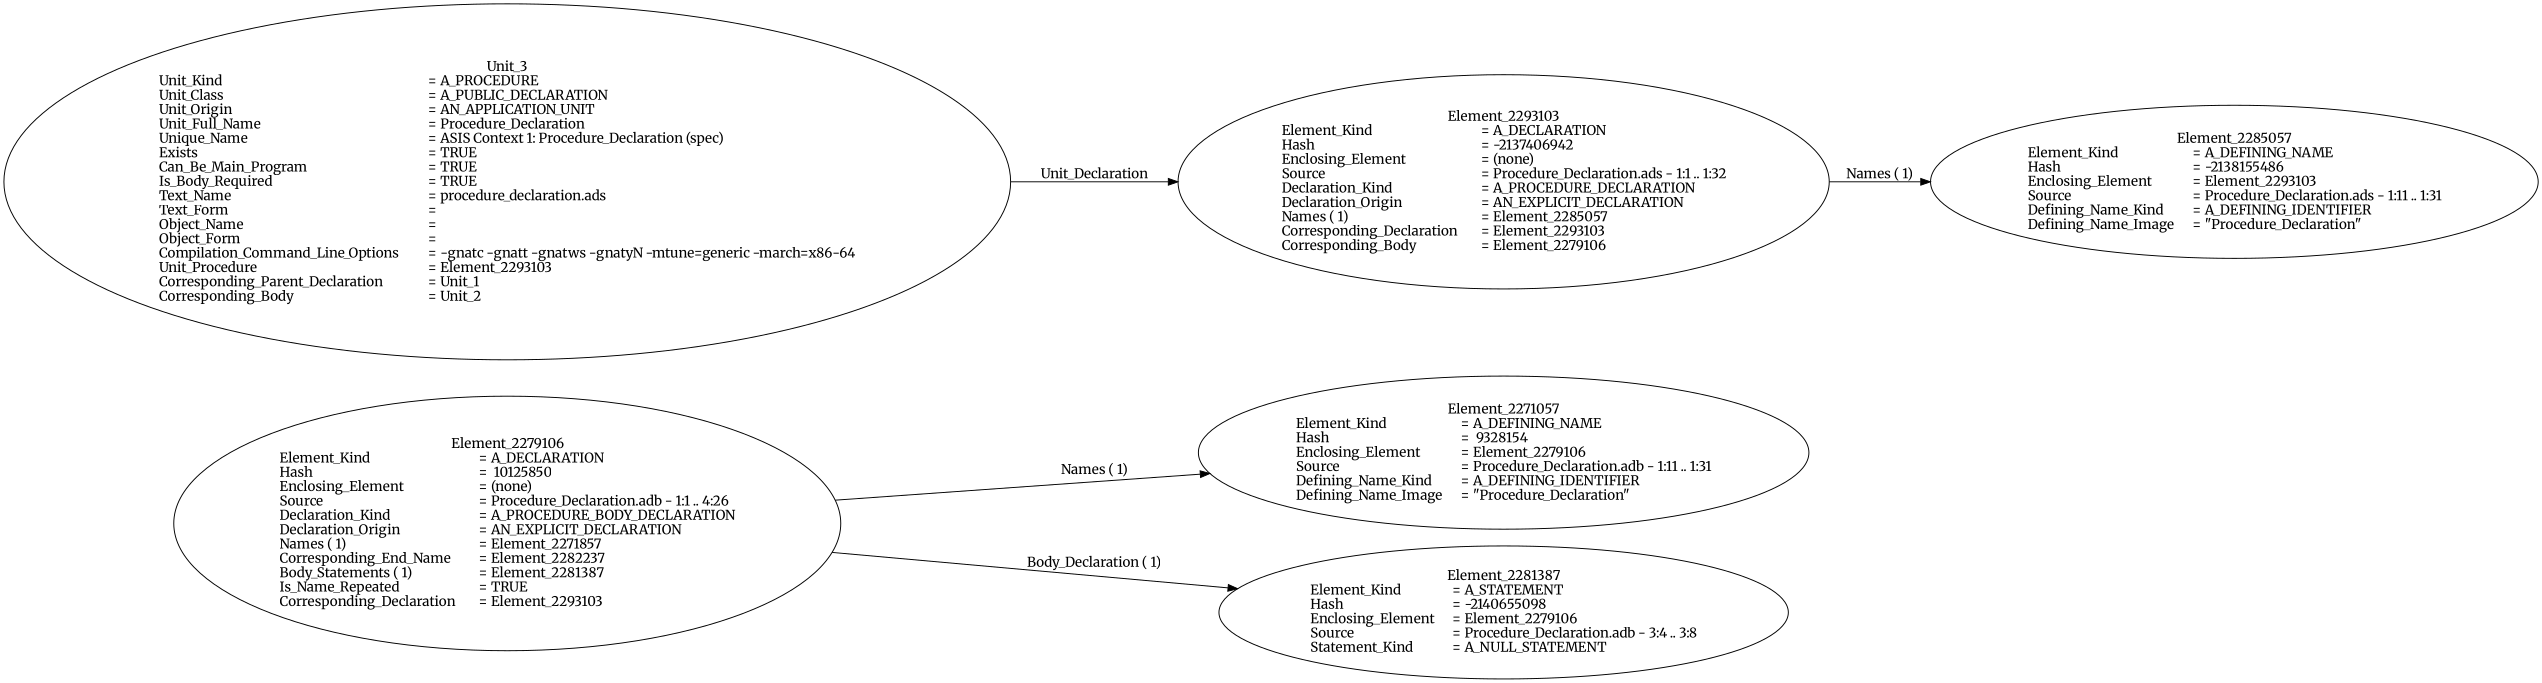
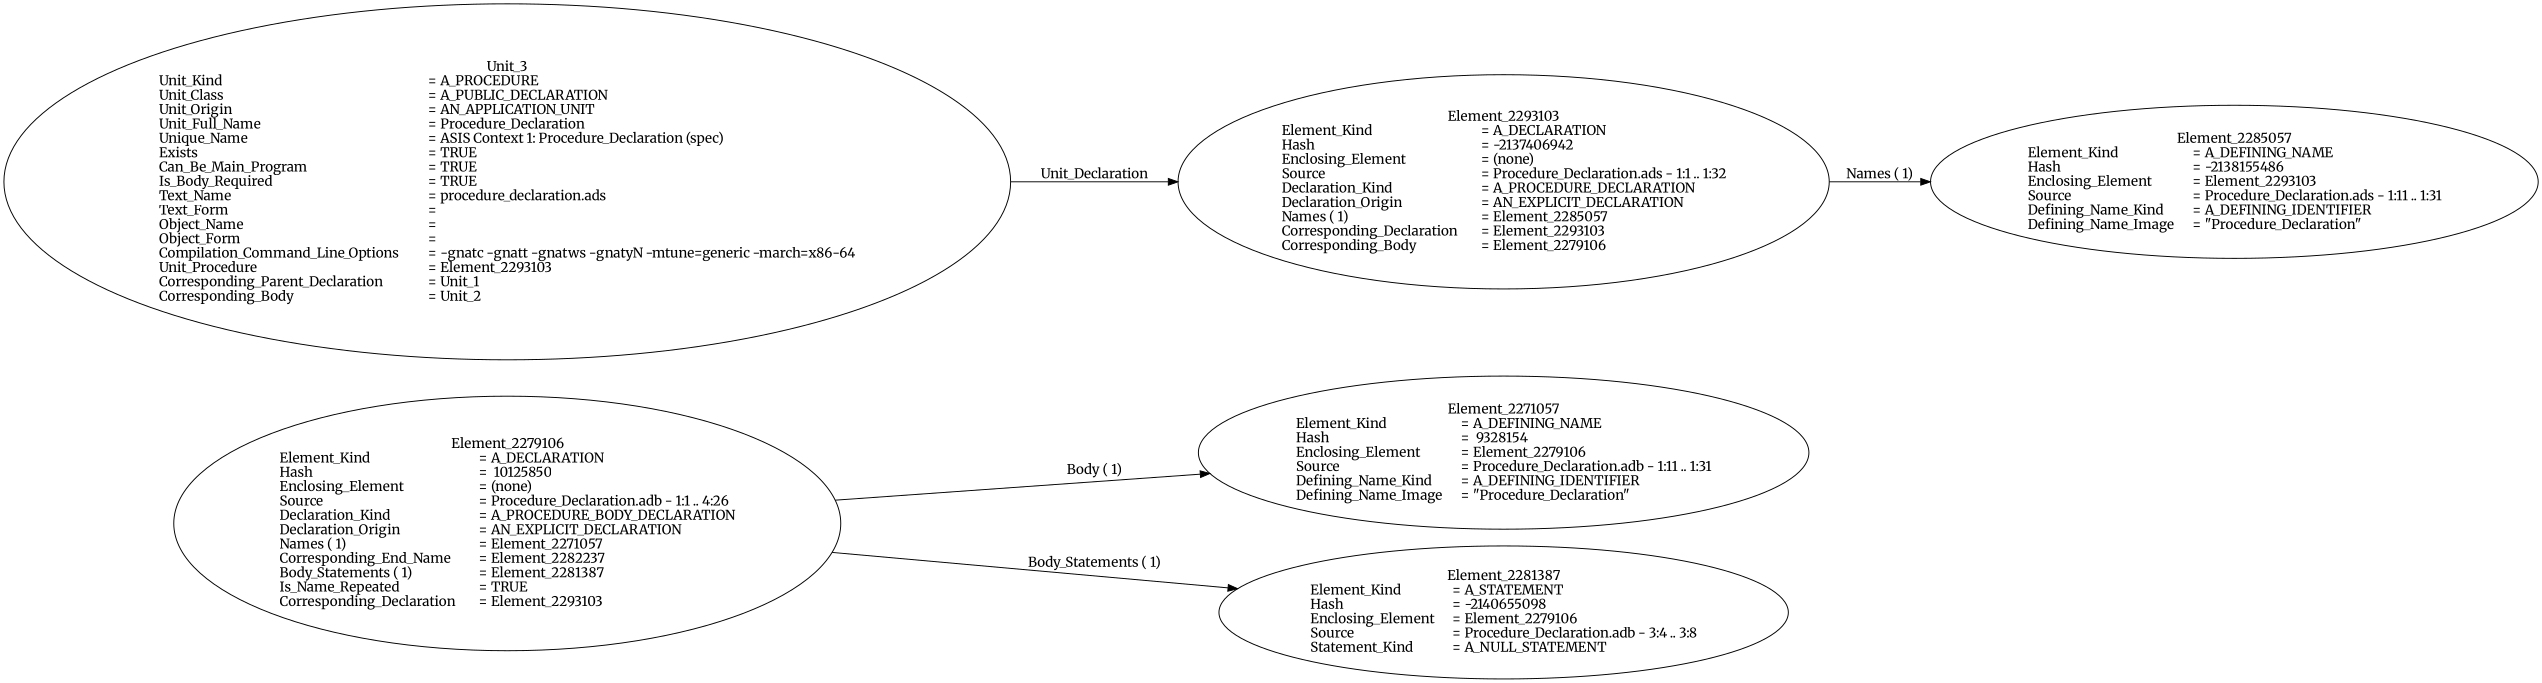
(1094, 470) -> (1094, 470)
(547, 545) -> (547, 545)
(1094, 563) -> (1094, 563)
